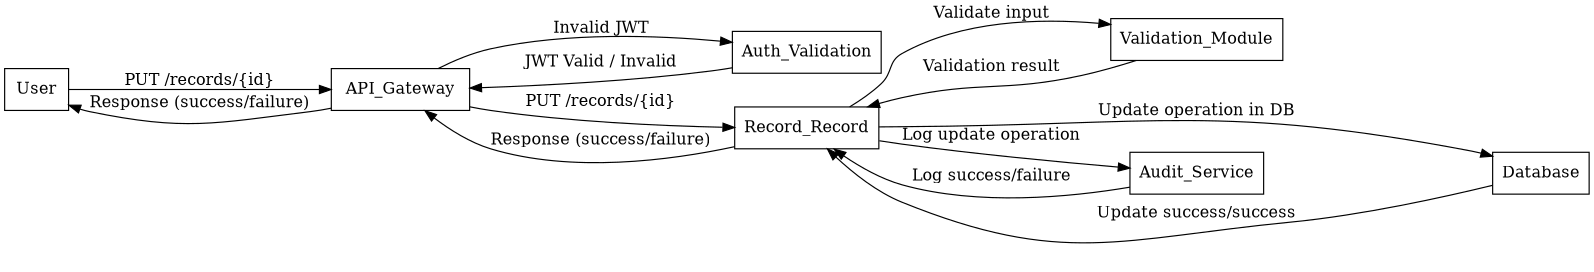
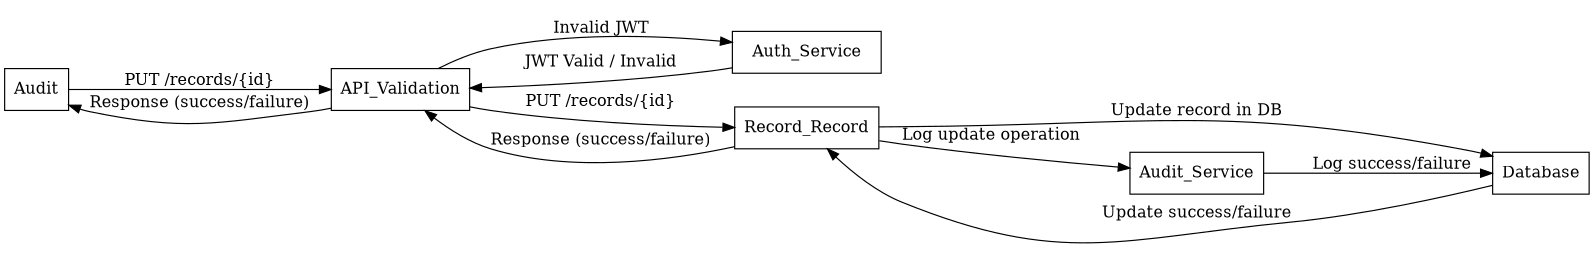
(1197, 40) -> none
(807, 52) -> (807, 52)
(37, 90) -> (37, 90)
(400, 90) -> (400, 90)
(1197, 111) -> (1197, 111)
(983, 197) -> (1372, 173)
(1197, 213) -> (1197, 213)
